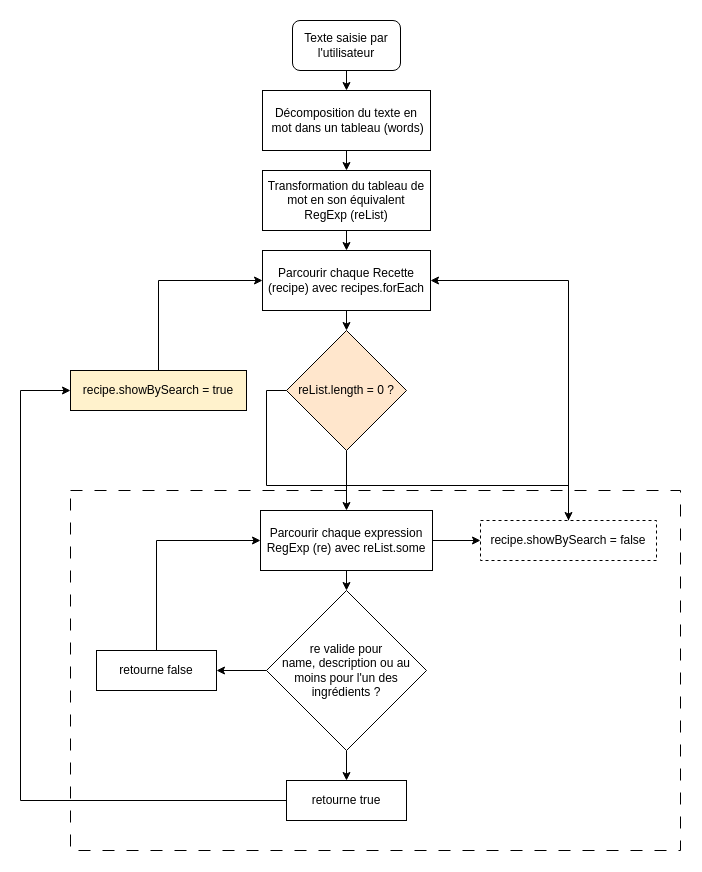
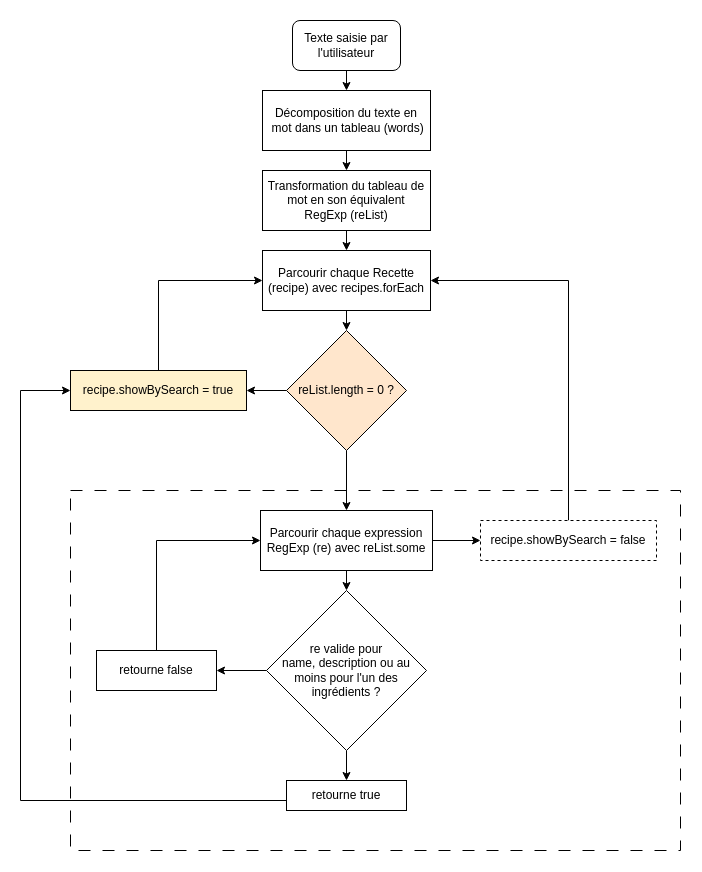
(368, 486) -> (261, 391)
(347, 801) -> (347, 796)
